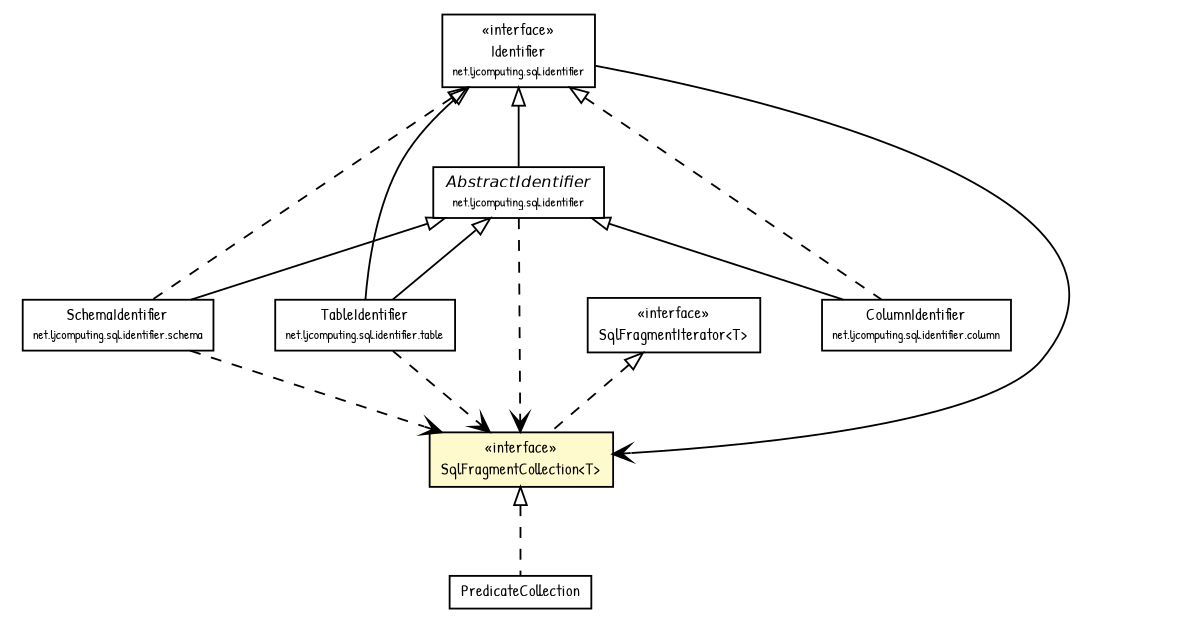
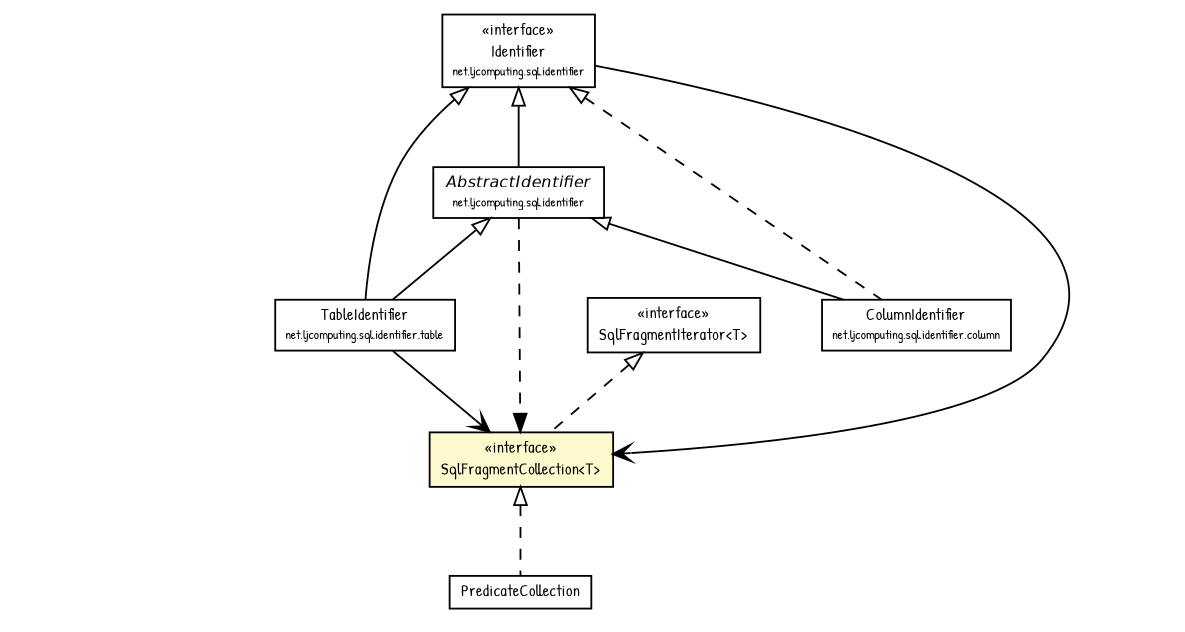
(519, 316) -> (519, 316)
(117, 325) -> none
(434, 386) -> (434, 386)
